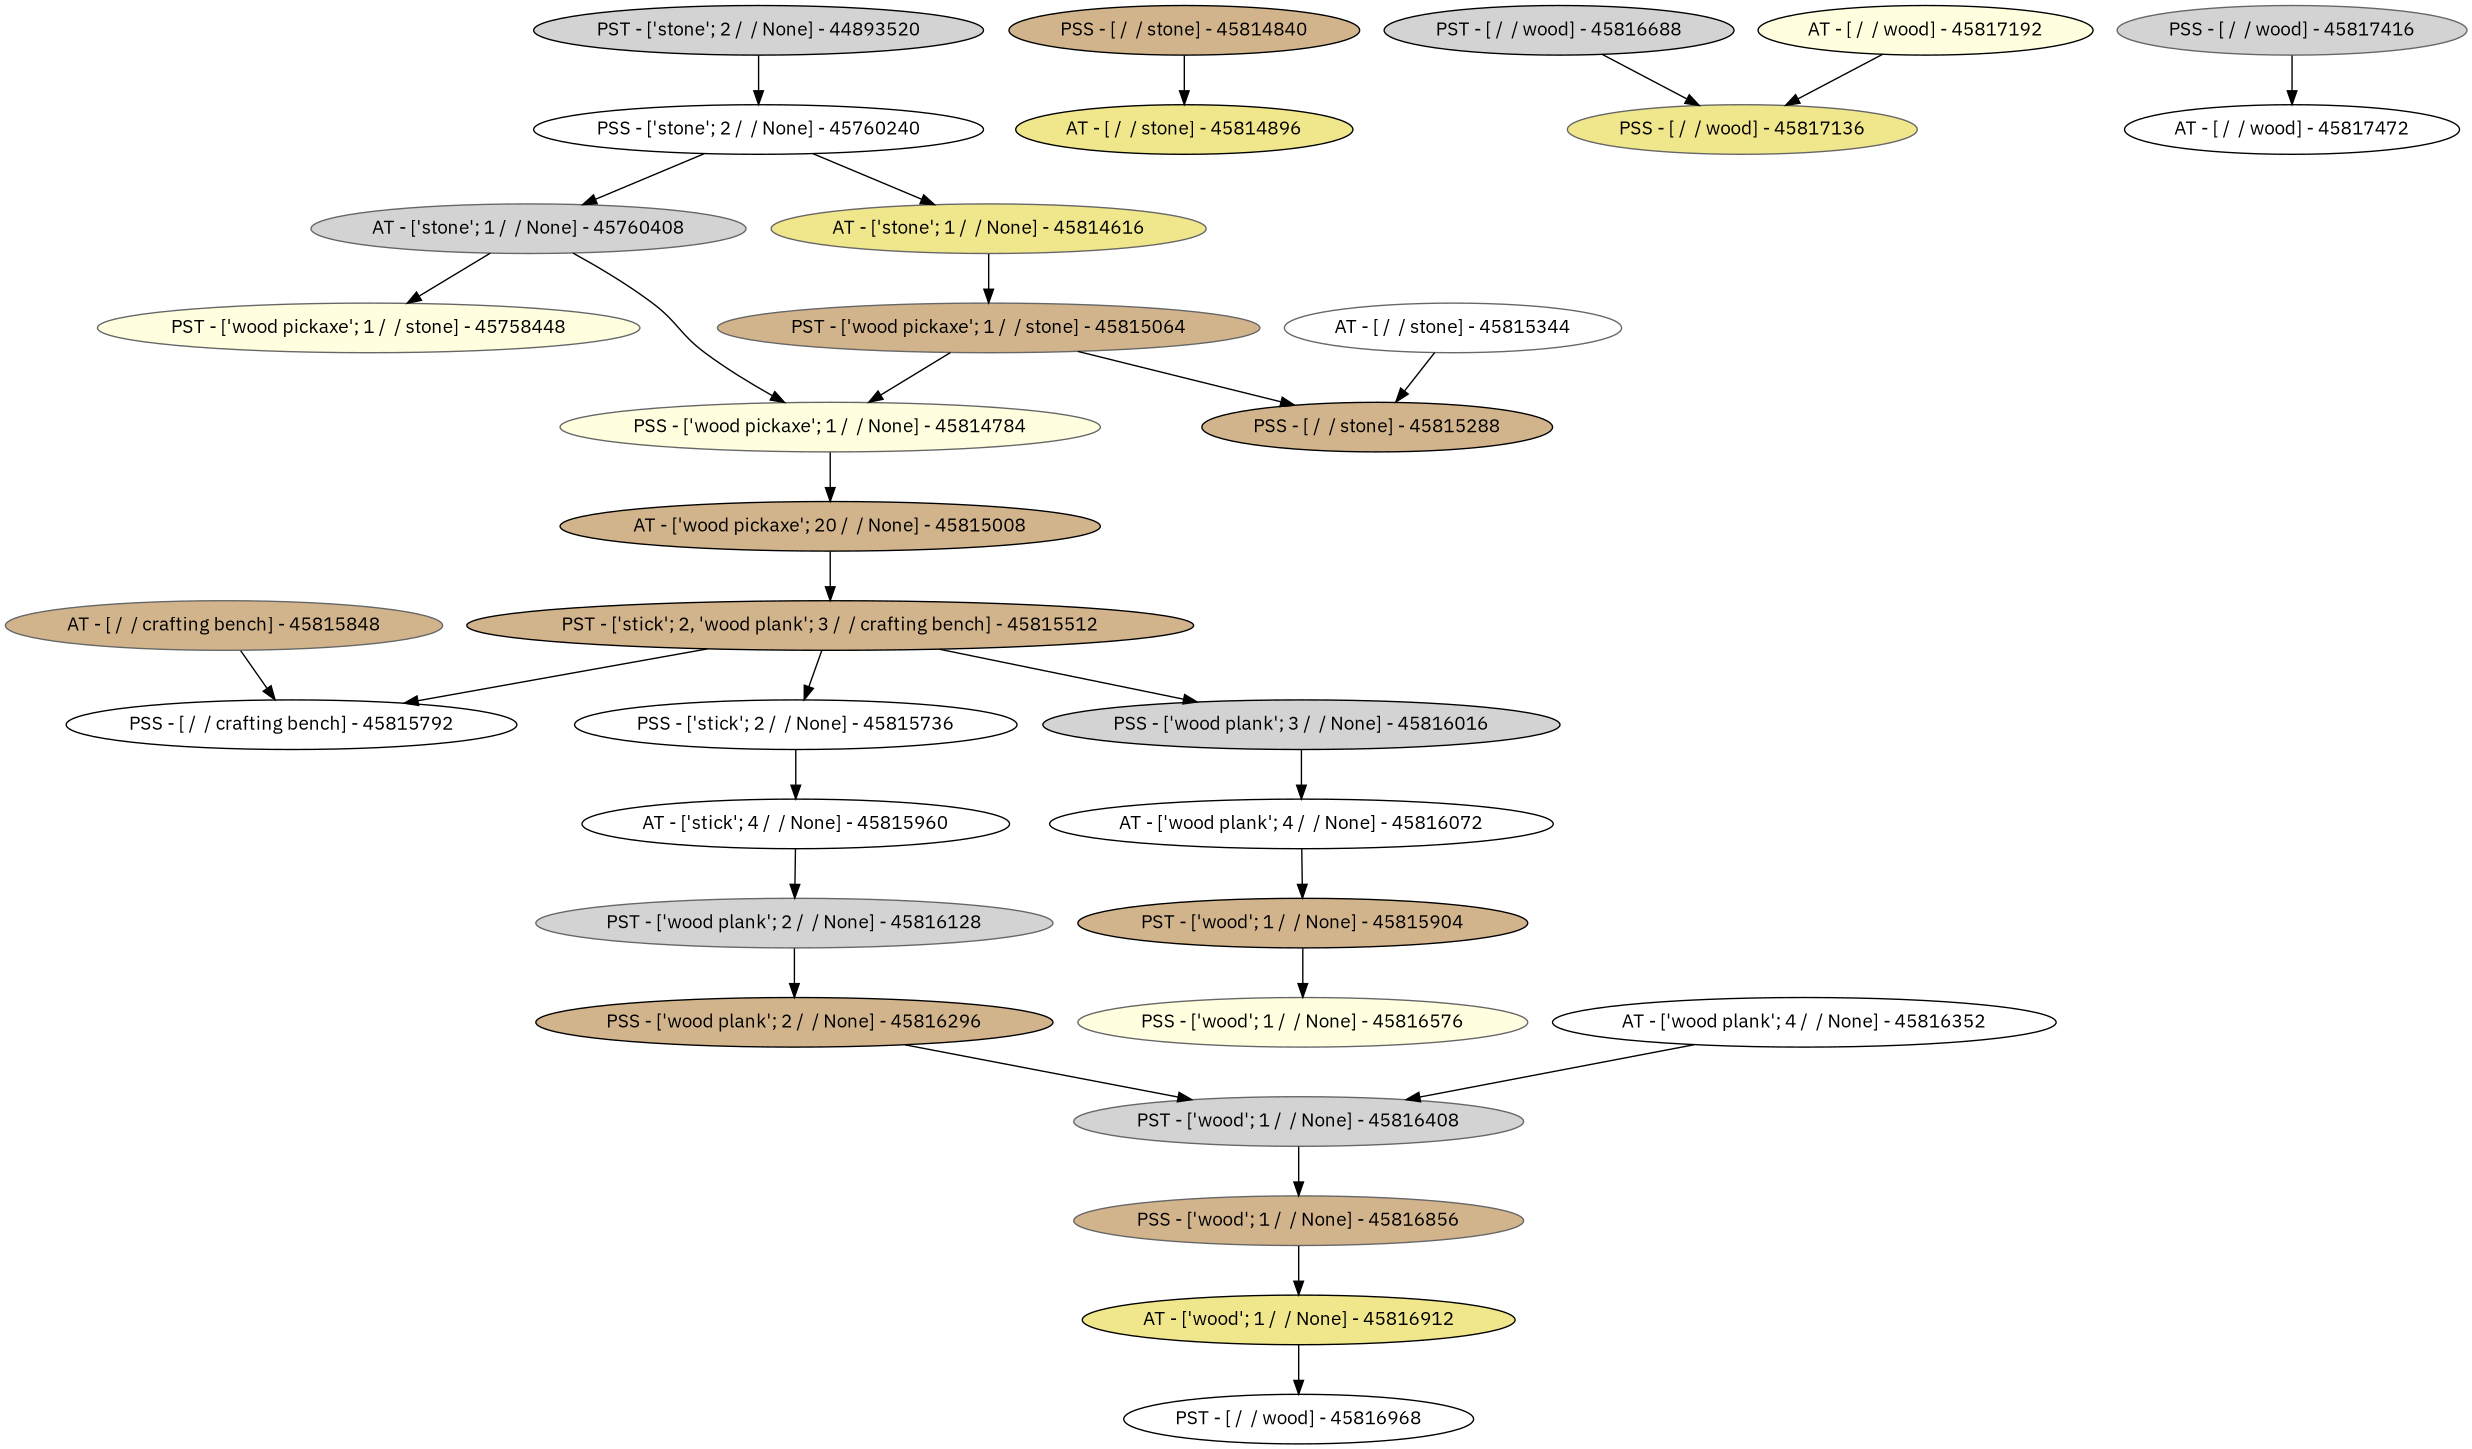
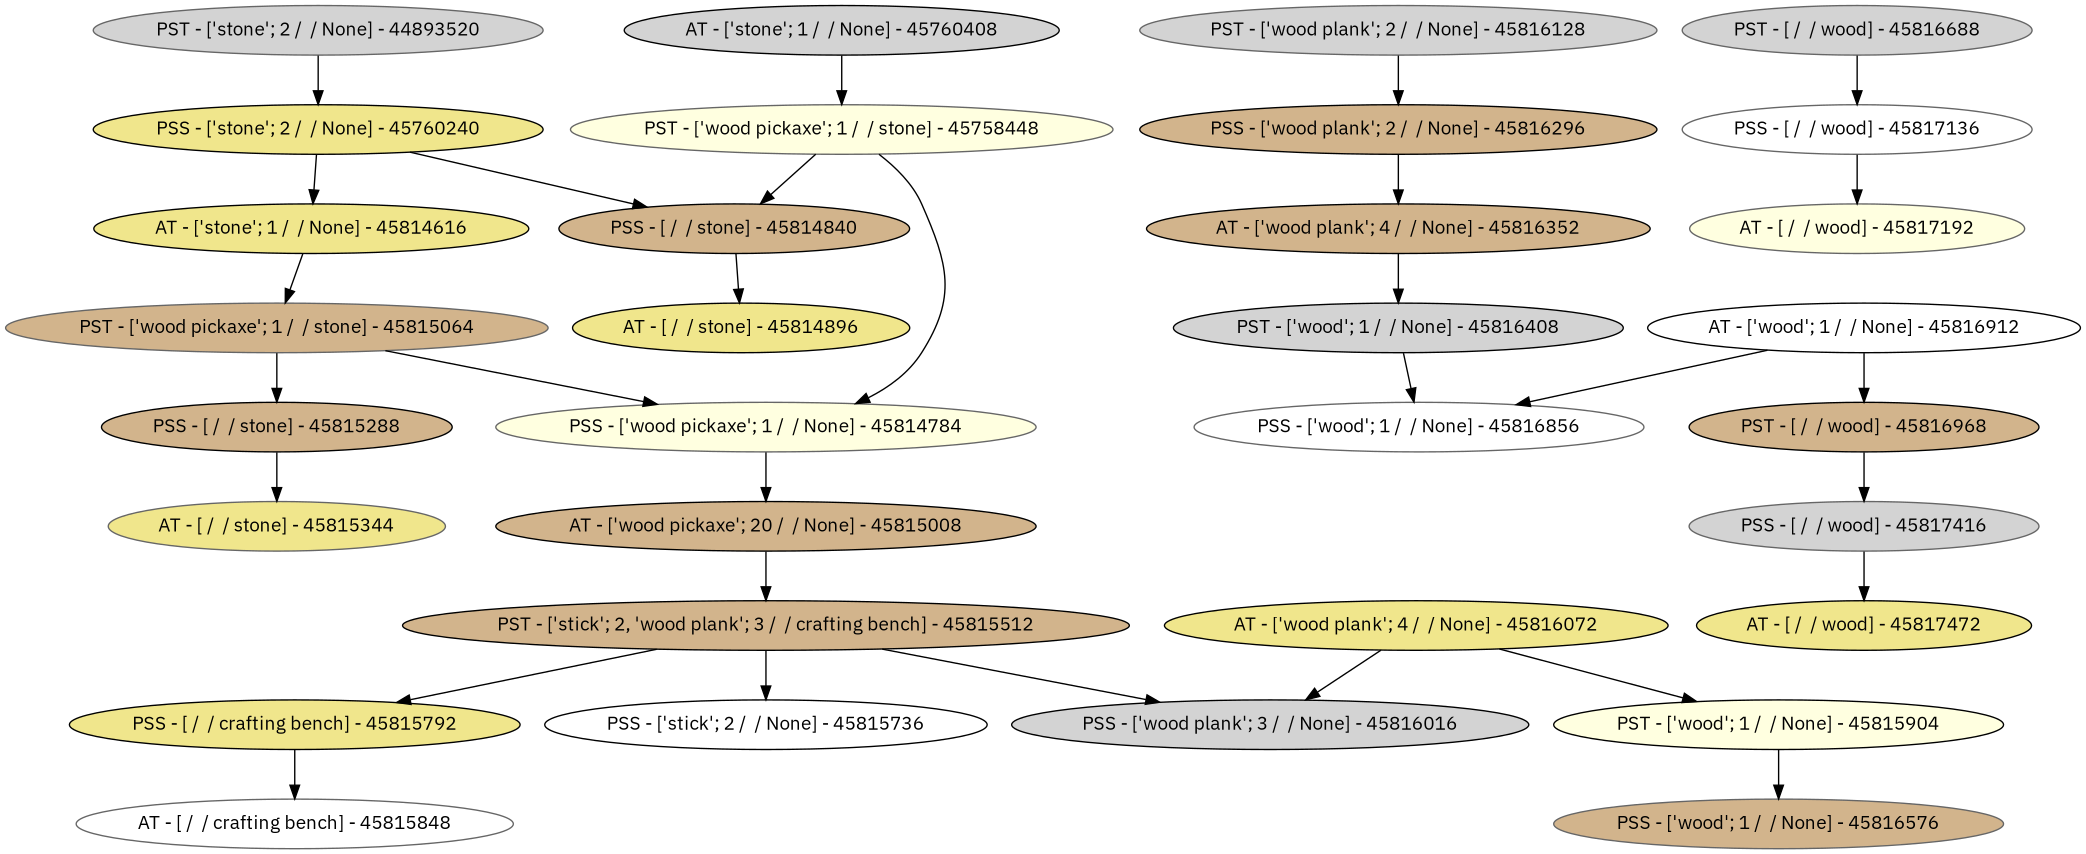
(759, 30) -> (318, 30)
(1559, 30) -> (1857, 30)
(1926, 30) -> (1857, 229)
(1840, 77) -> (1857, 172)
(759, 130) -> (318, 130)
(1742, 130) -> (1857, 130)
(2292, 130) -> (1864, 626)
none -> (793, 174)
(650, 176) -> (522, 178)
(529, 229) -> (842, 30)
(989, 229) -> (311, 229)
(674, 323) -> (945, 281)
(1453, 328) -> (277, 526)
(1420, 372) -> (277, 470)
none -> (1864, 470)
(224, 626) -> (295, 824)
(254, 670) -> (295, 768)
(292, 725) -> (295, 725)
(1301, 768) -> (1349, 671)
(796, 824) -> none
(1301, 824) -> (1416, 626)
(1303, 923) -> (1779, 725)
(1303, 1022) -> (1779, 824)
(1804, 1022) -> (1398, 229)
(1042, 1071) -> (1398, 172)
(1299, 1122) -> (1398, 328)
(1299, 1221) -> (1419, 427)
(1299, 1264) -> (1649, 376)
(1299, 1320) -> (1864, 328)
(1299, 1419) -> (1864, 427)
